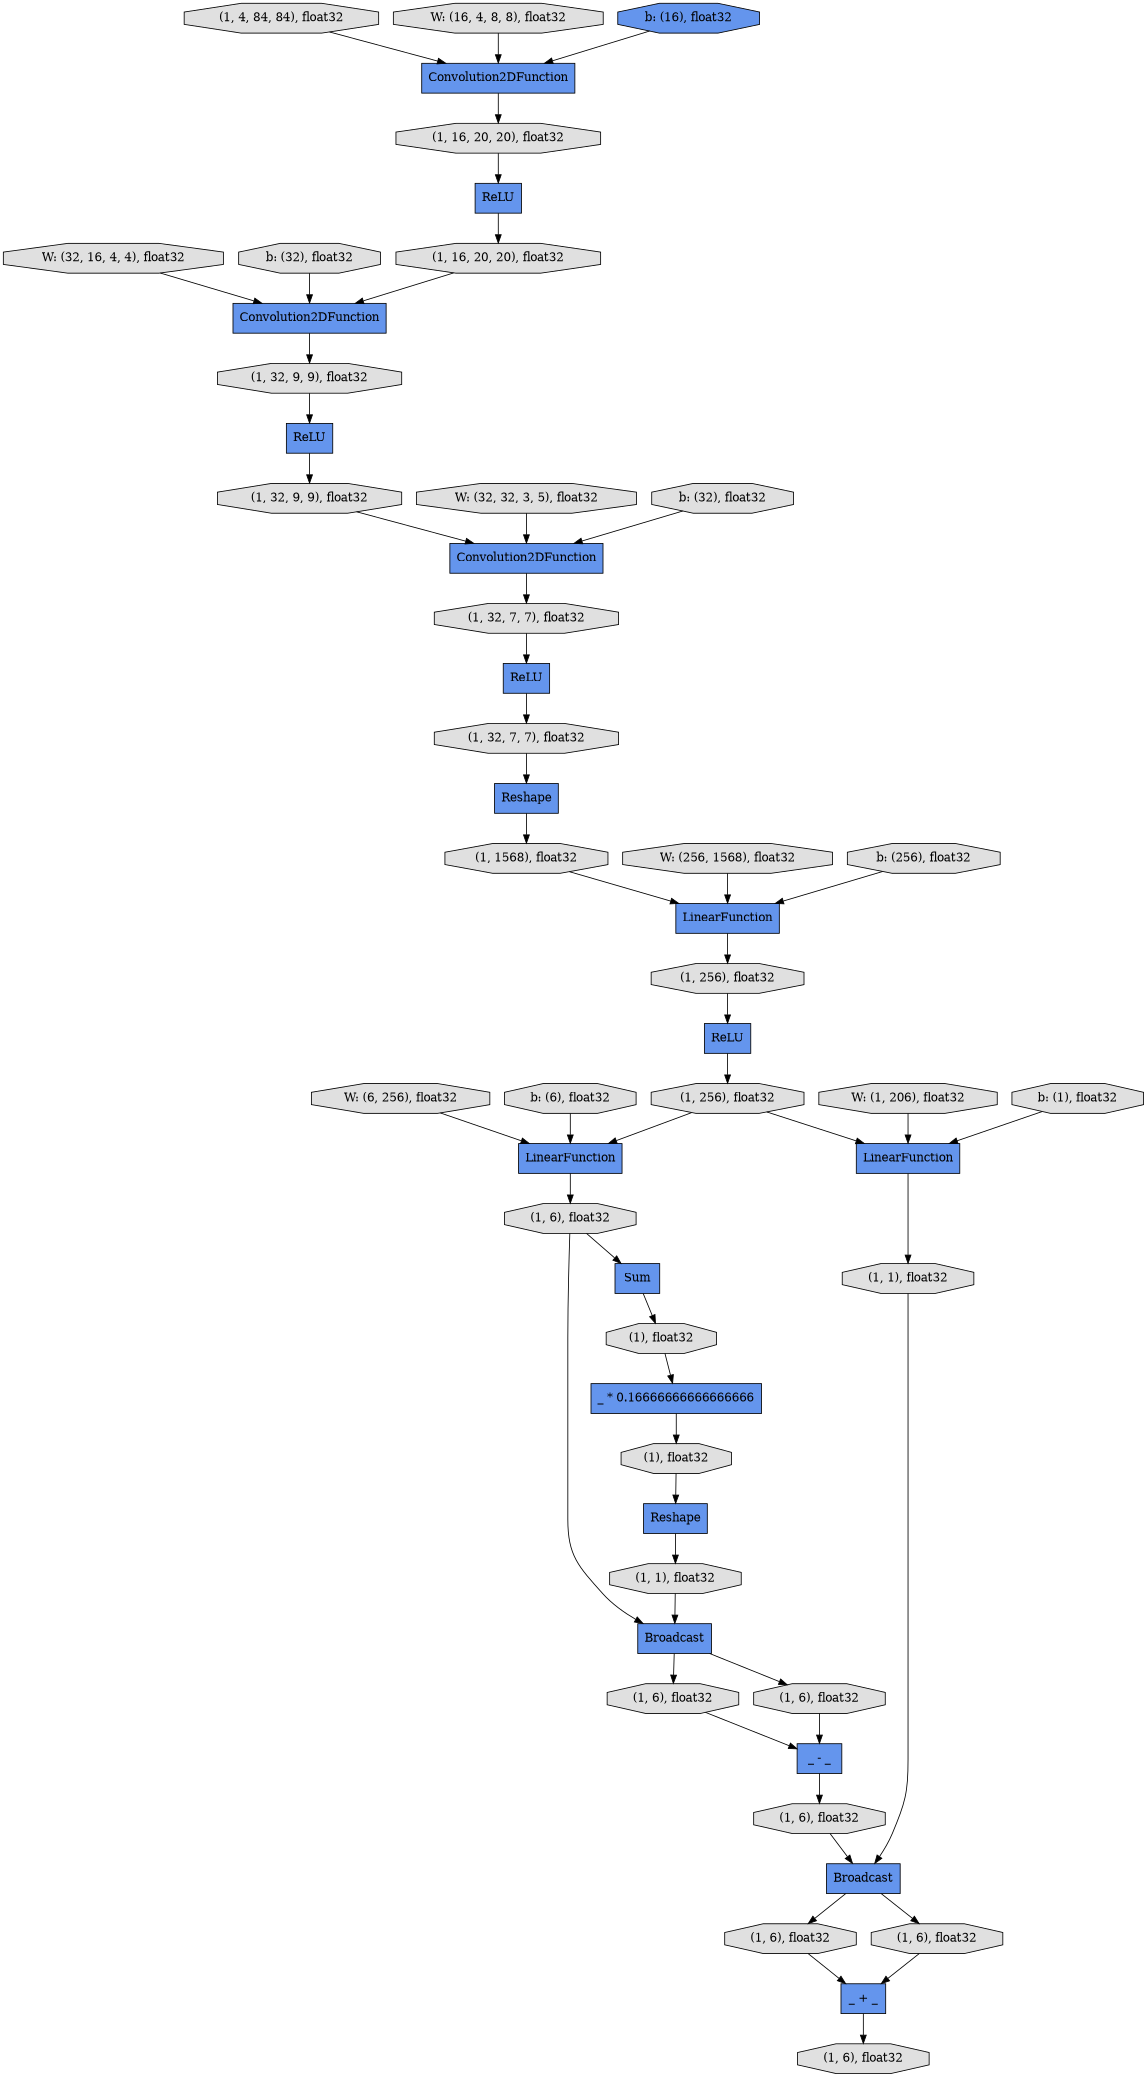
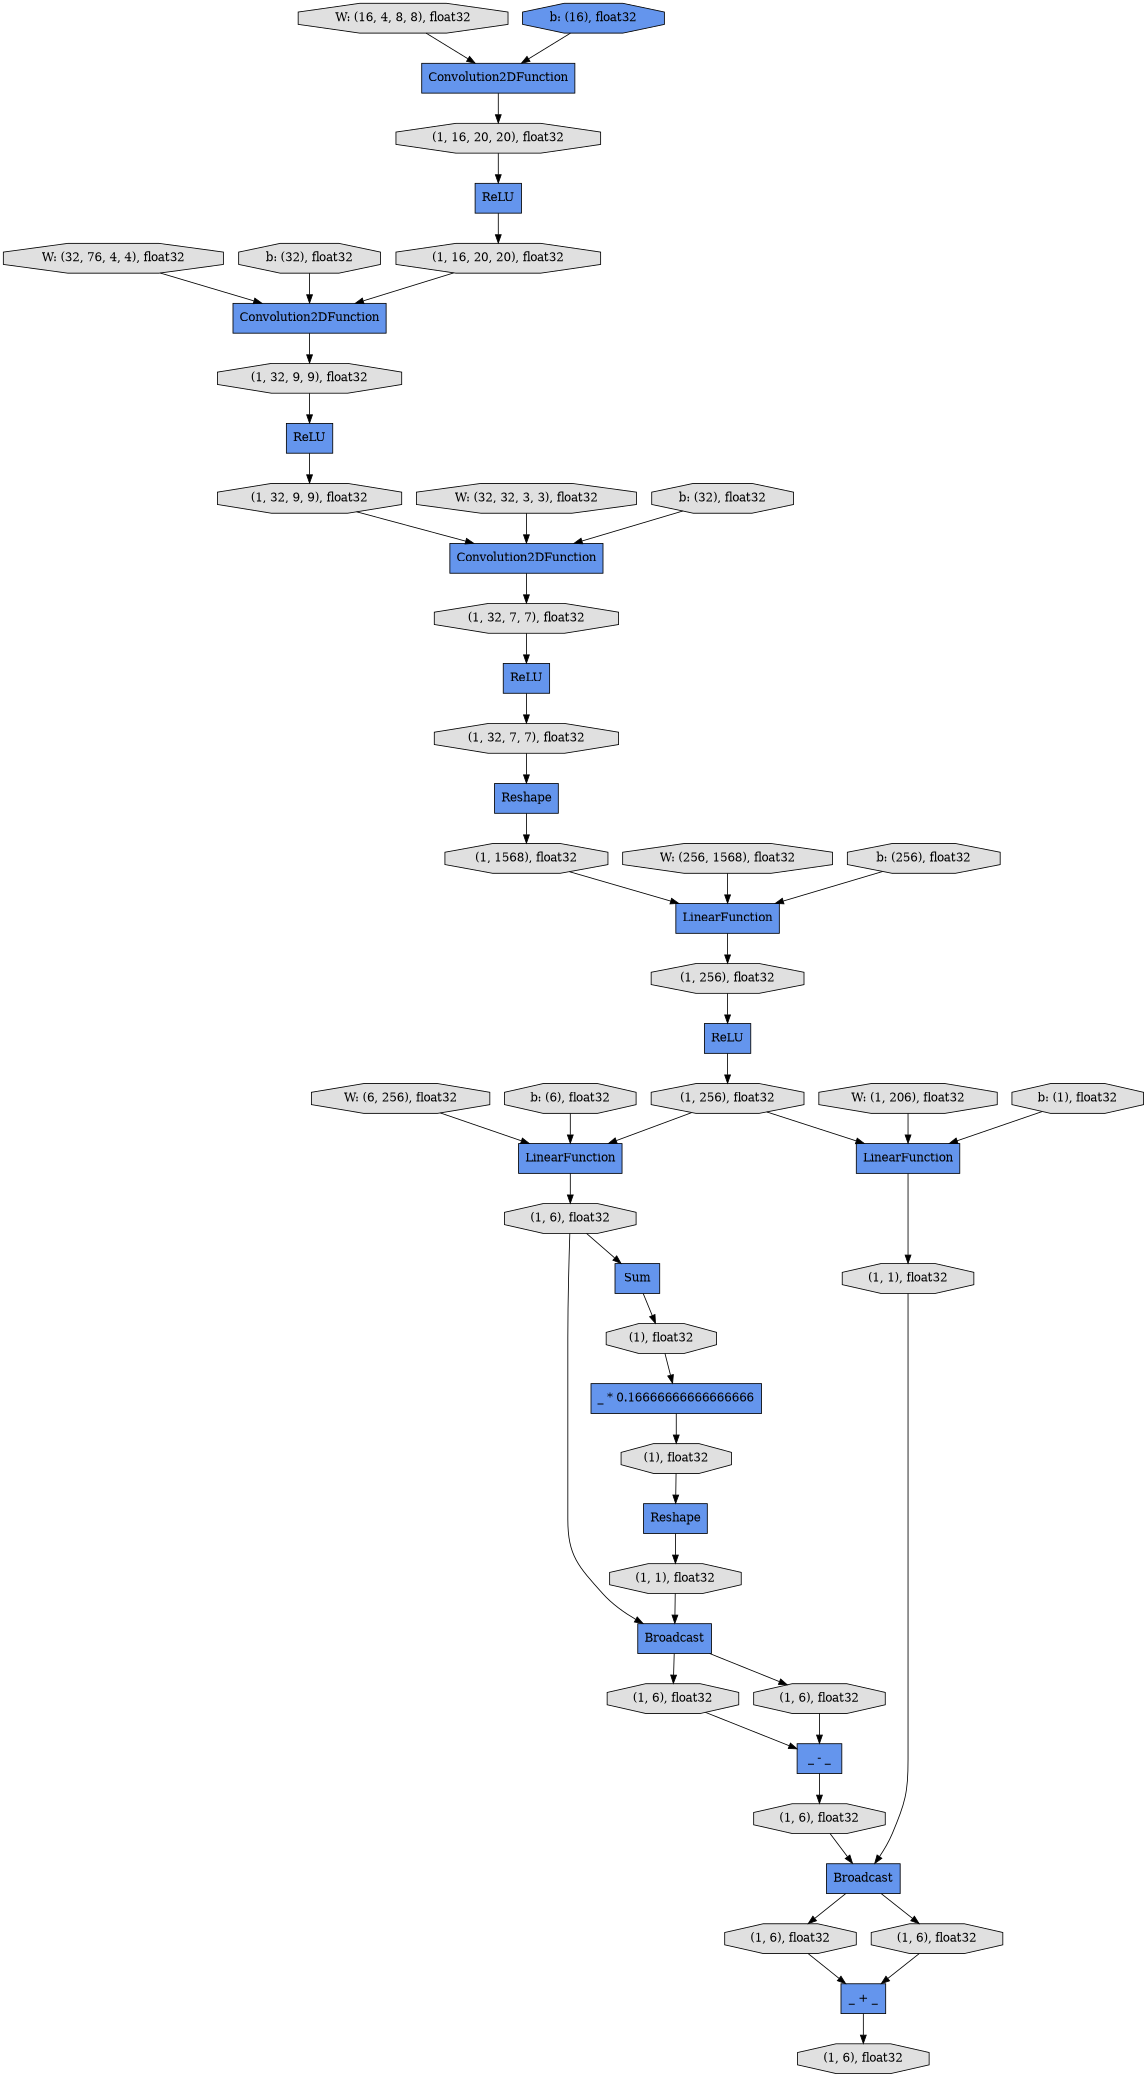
(281, 18) -> none
(113, 258) -> (113, 258)
(526, 498) -> (526, 498)
